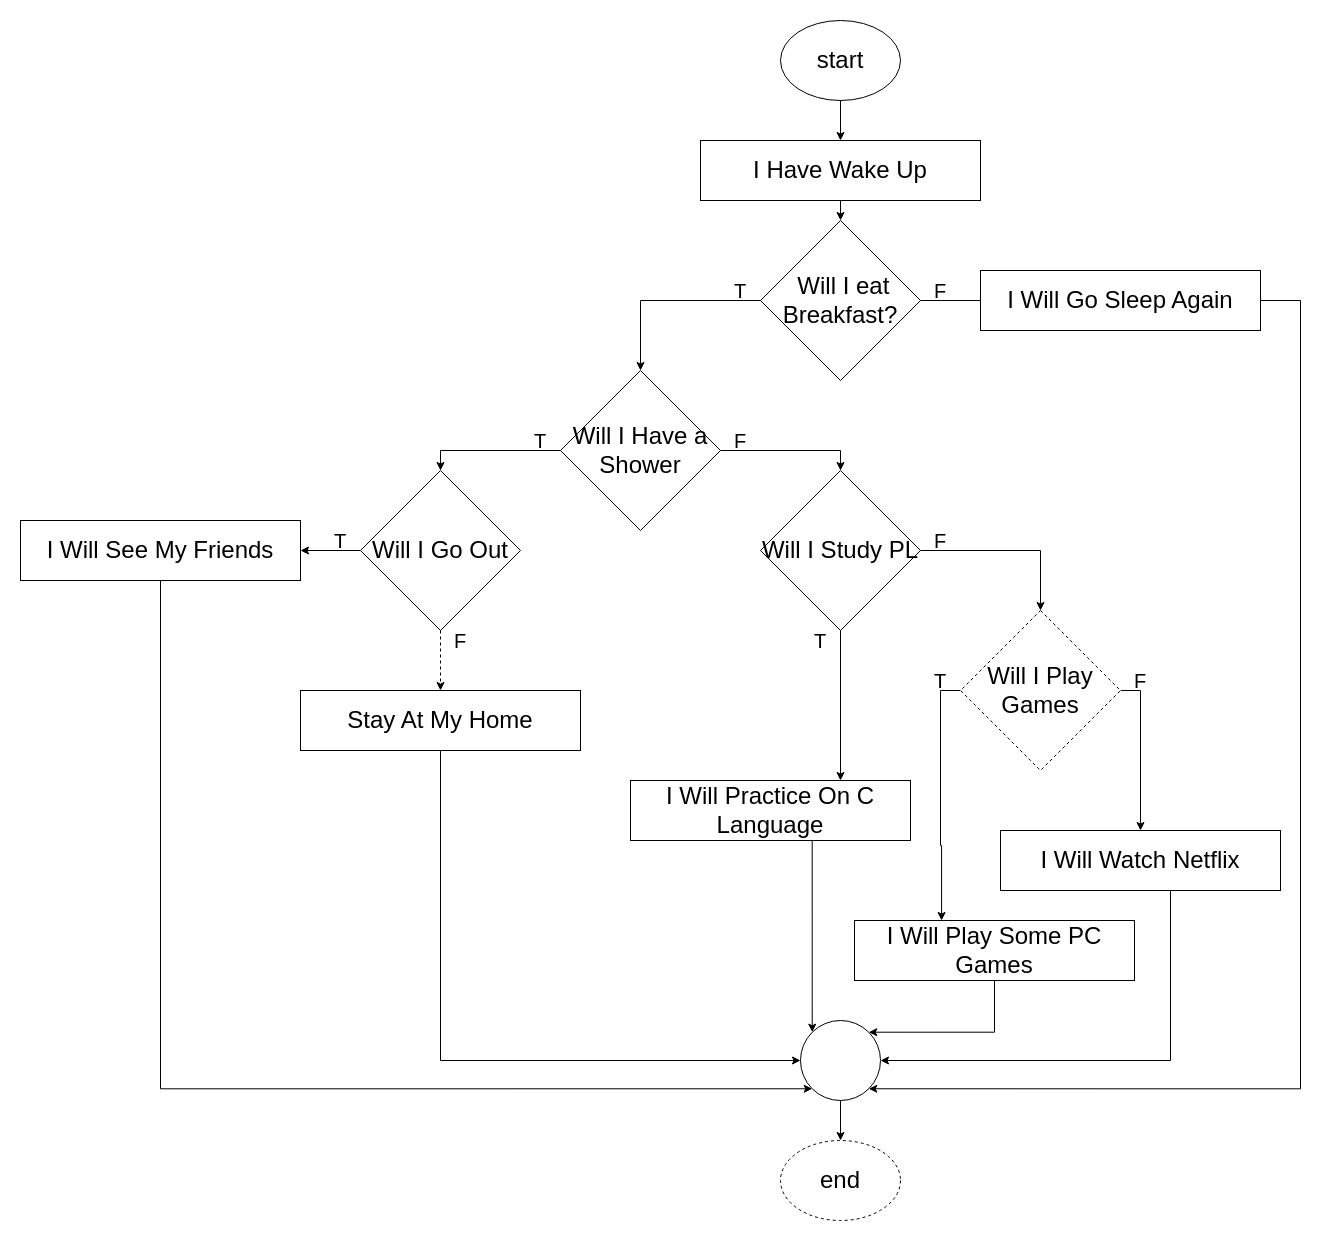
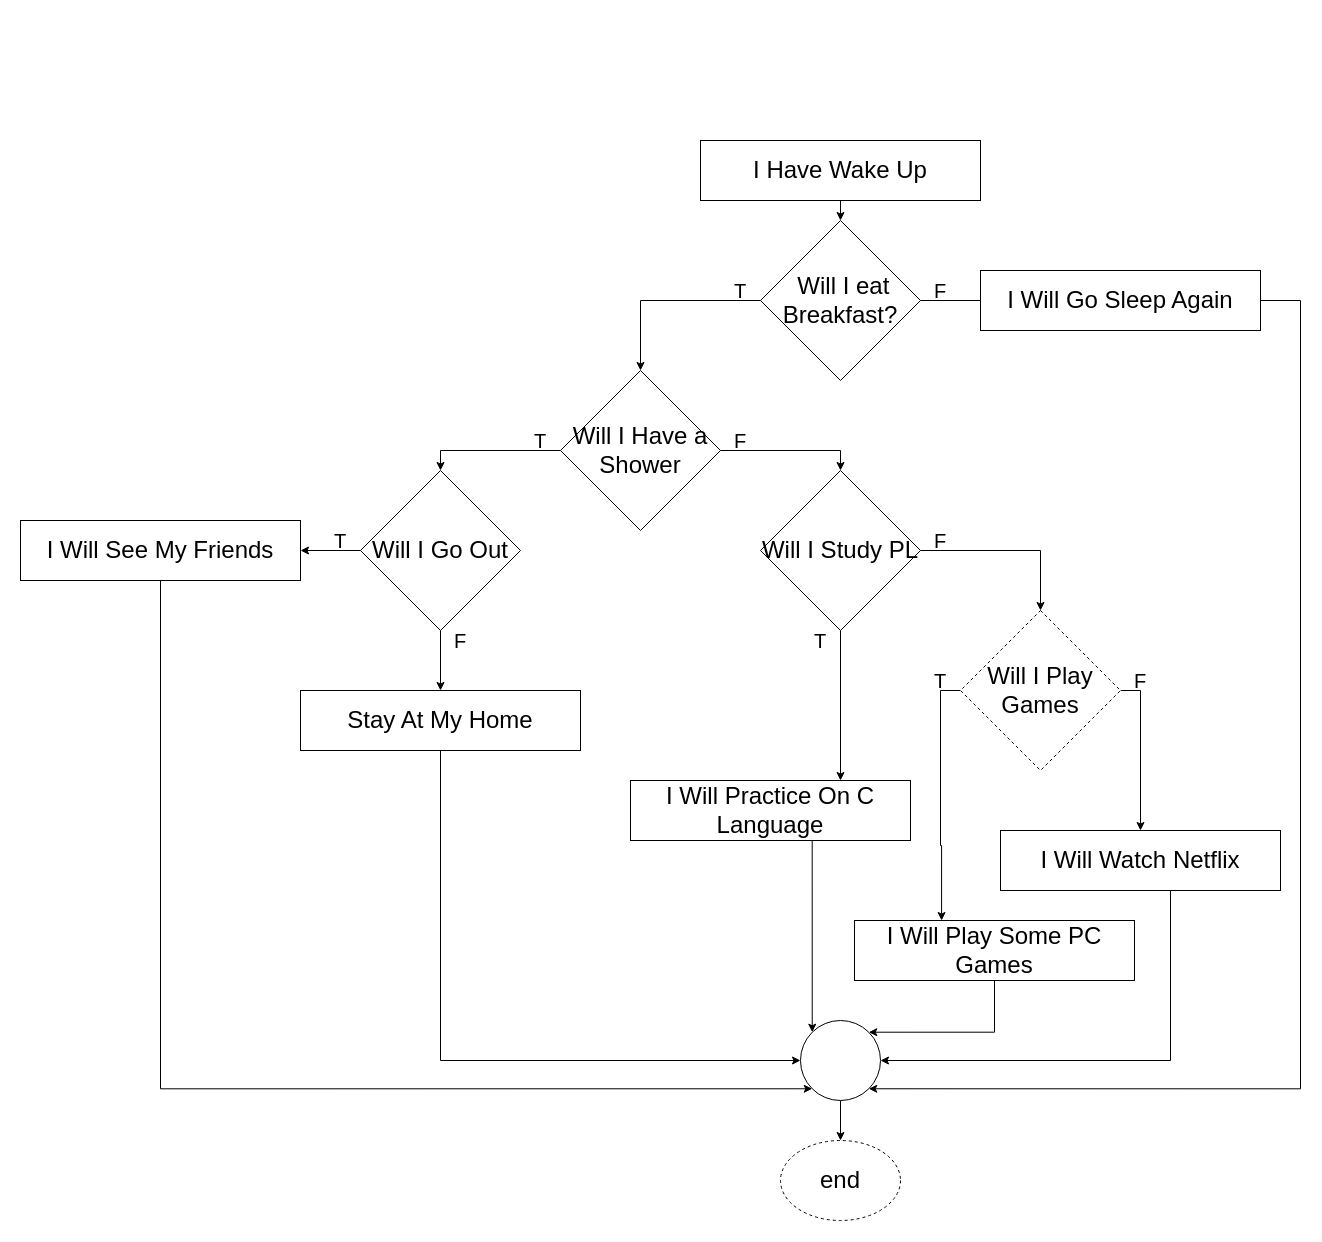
(841, 61) -> none
(841, 117) -> none
(441, 658) -> (441, 658)
